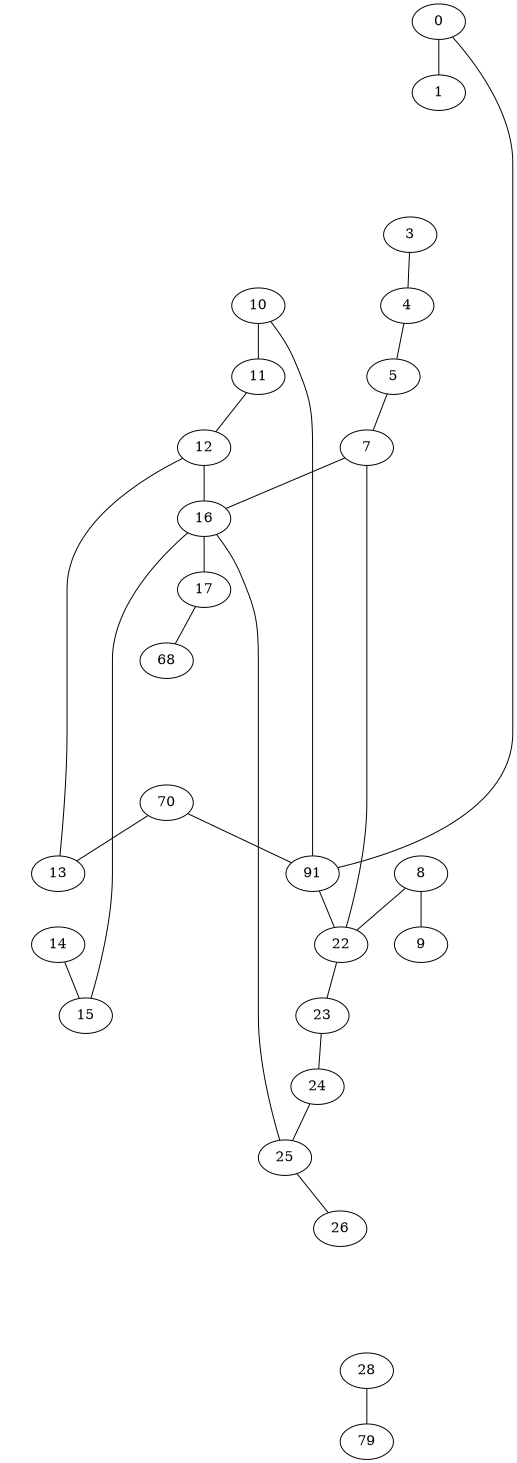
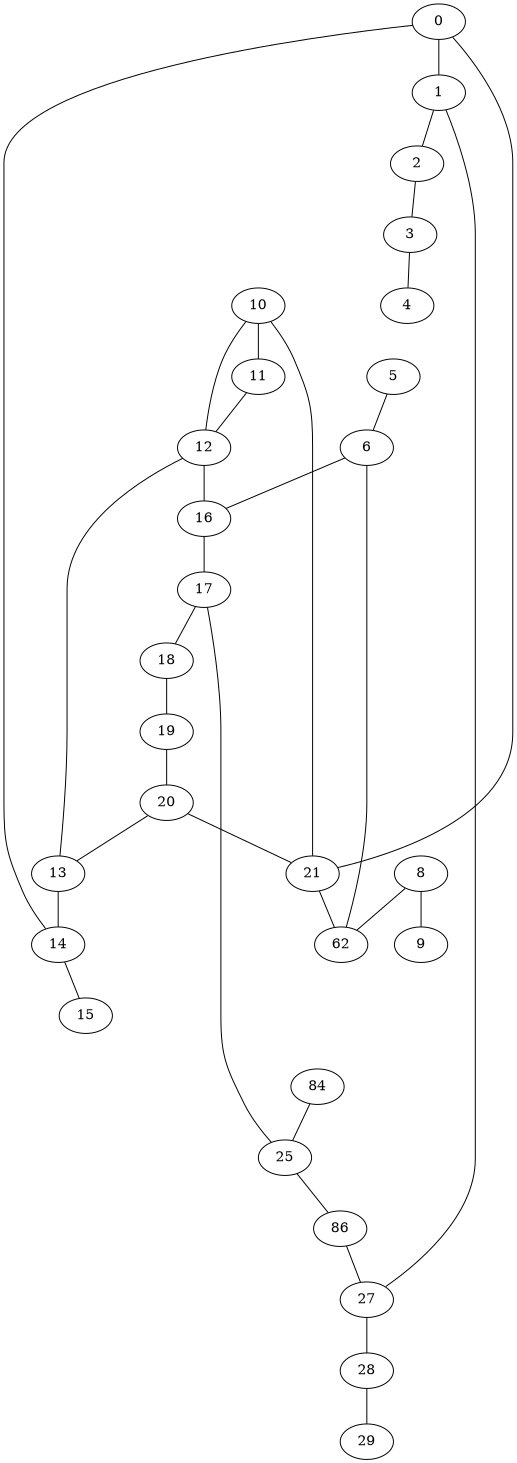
none -> (417, 164)
none -> (4, 327)
(400, 341) -> none
none -> (218, 373)
(367, 448) -> (367, 448)
(167, 661) -> (167, 661)
none -> (167, 732)
(112, 754) -> none
(167, 803) -> (167, 803)
(258, 834) -> (221, 881)
(313, 874) -> (313, 874)
none -> (58, 909)
(341, 945) -> (341, 945)
(322, 1016) -> none
(318, 1087) -> (318, 1087)
(340, 1229) -> (340, 1229)
none -> (367, 1300)
(367, 1442) -> (367, 1442)
